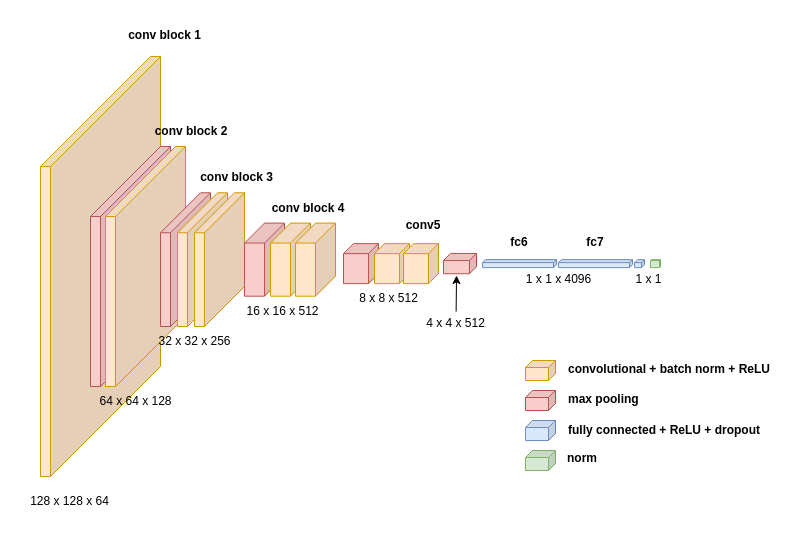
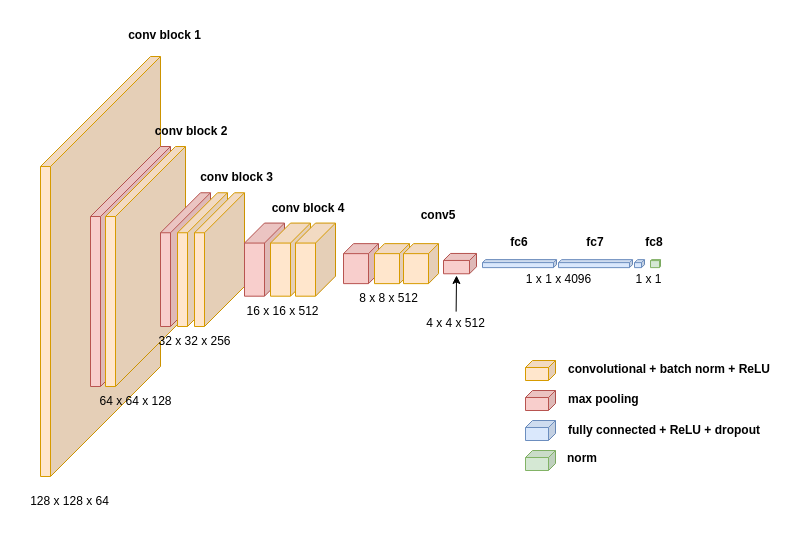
(424, 226) -> (439, 216)
none -> (655, 242)
